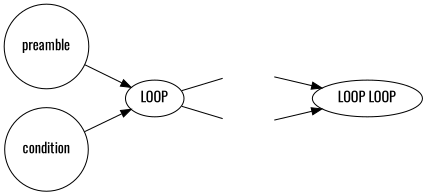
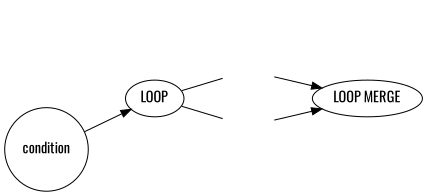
(46, 46) -> none
(367, 98) -> (367, 98)
